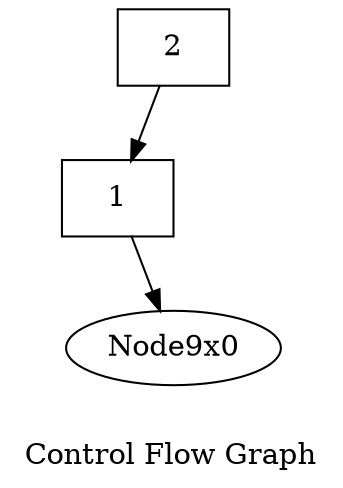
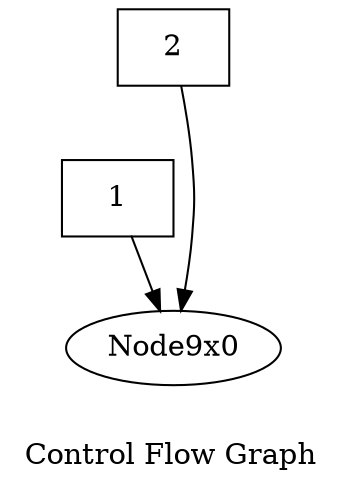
(149, 113) -> (194, 188)
